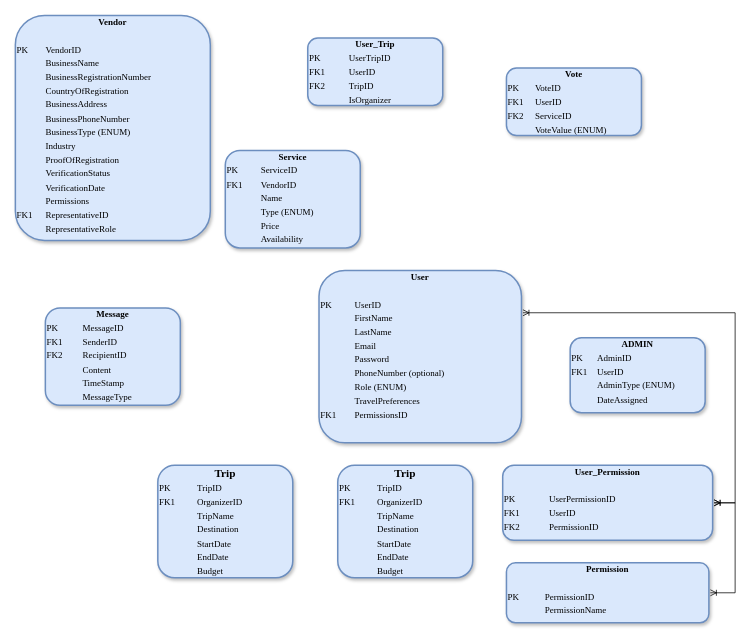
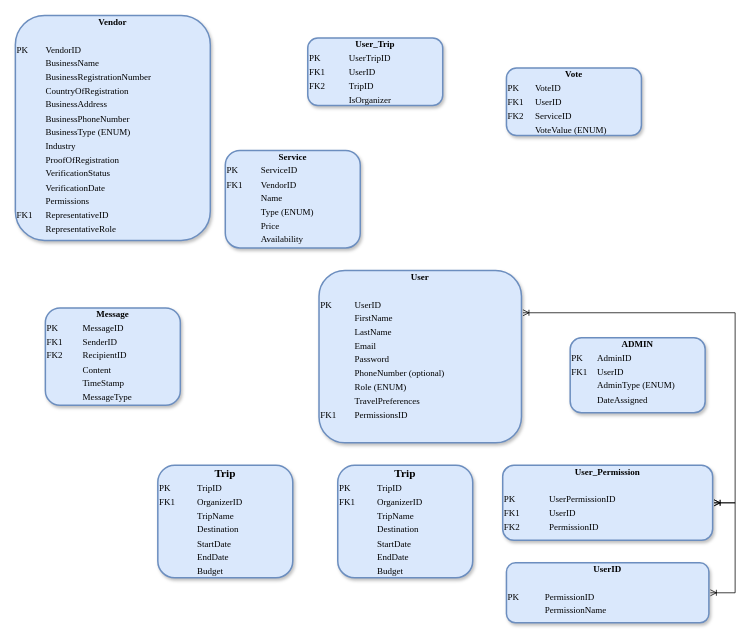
(540, 579) -> (540, 579)
